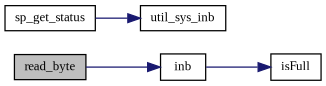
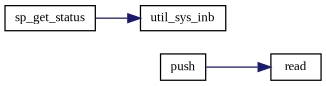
(50, 67) -> none
(183, 67) -> (183, 67)
(296, 67) -> (296, 67)
